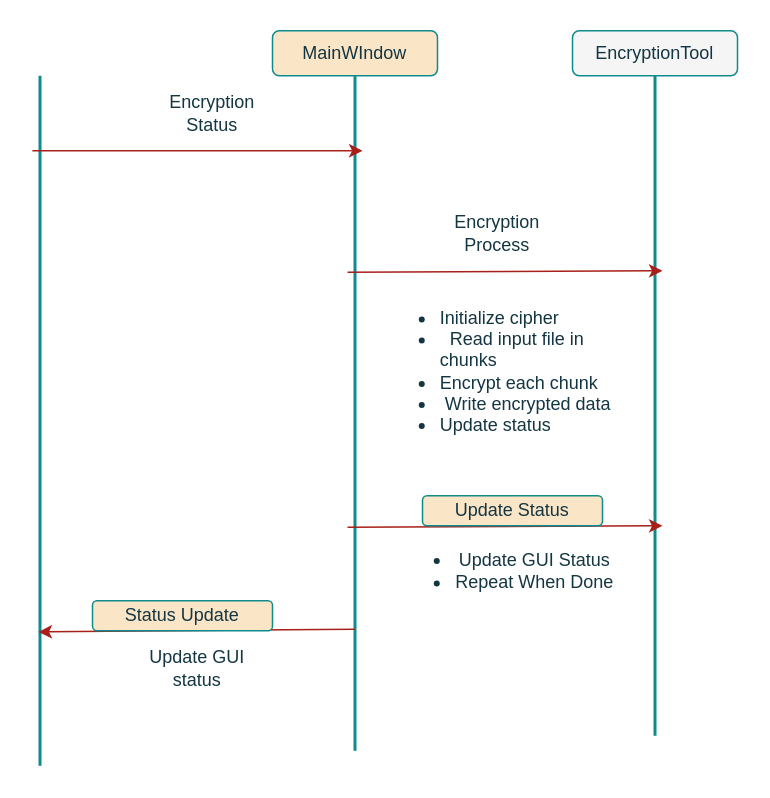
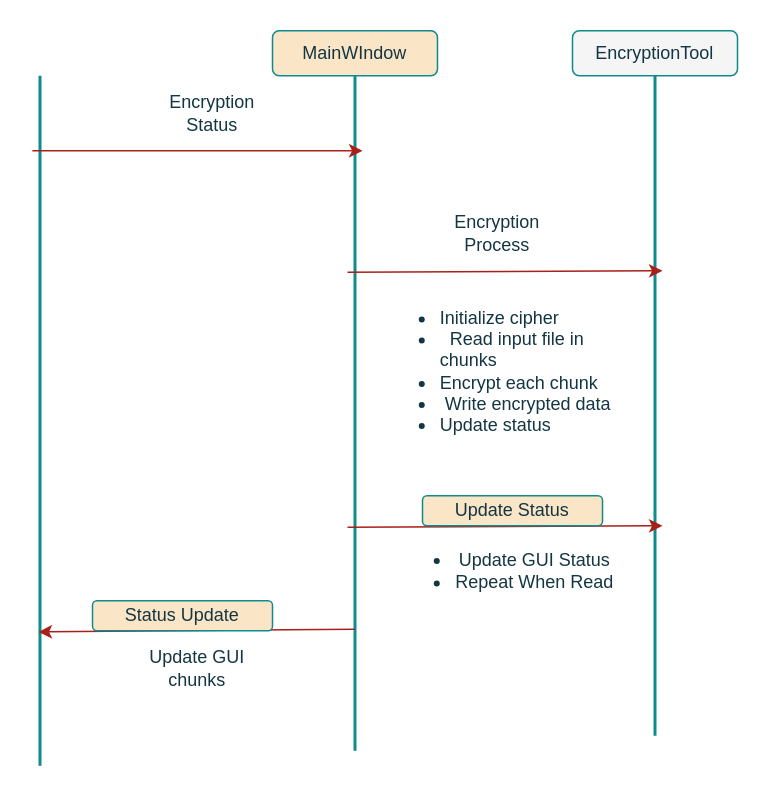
(505, 571) -> (505, 571)
(197, 668) -> (197, 668)
